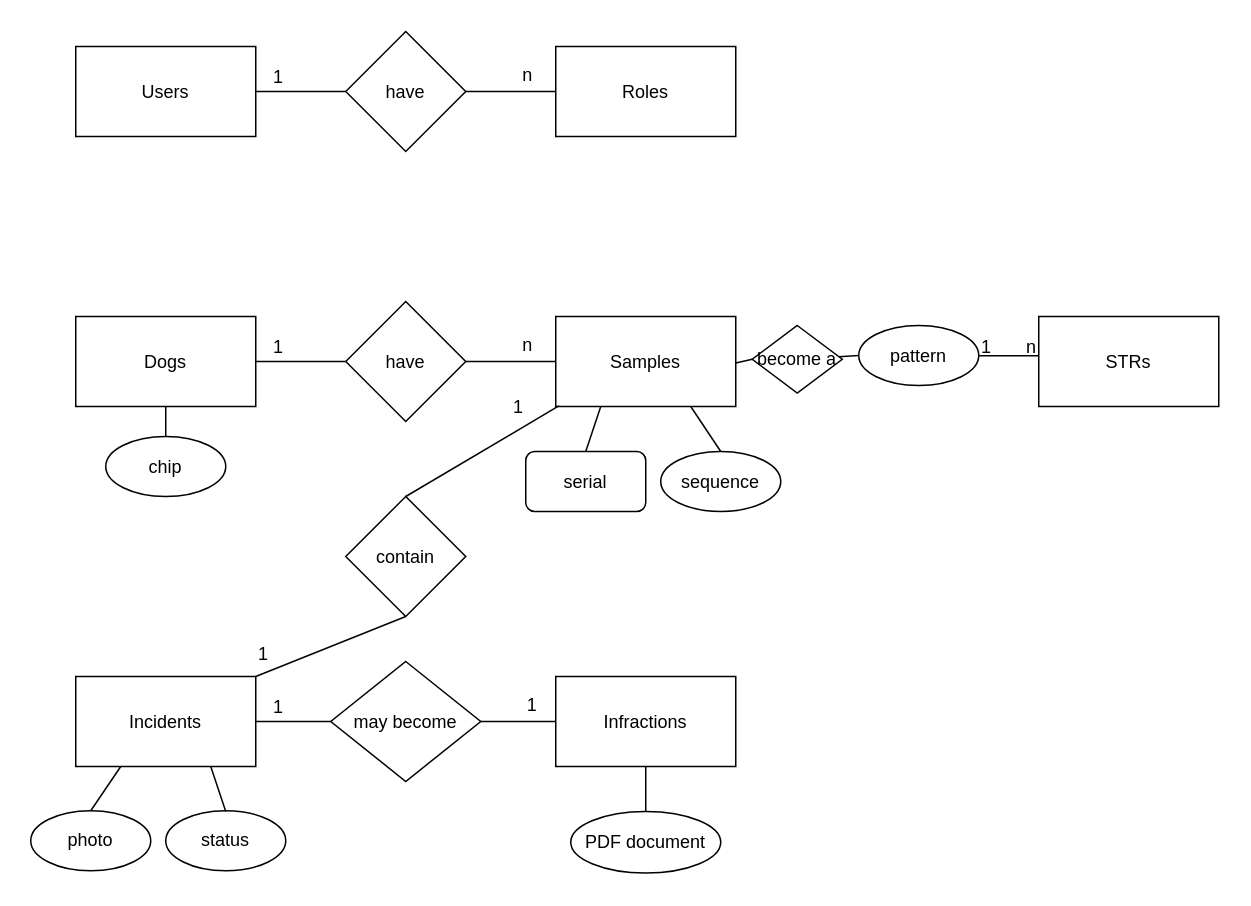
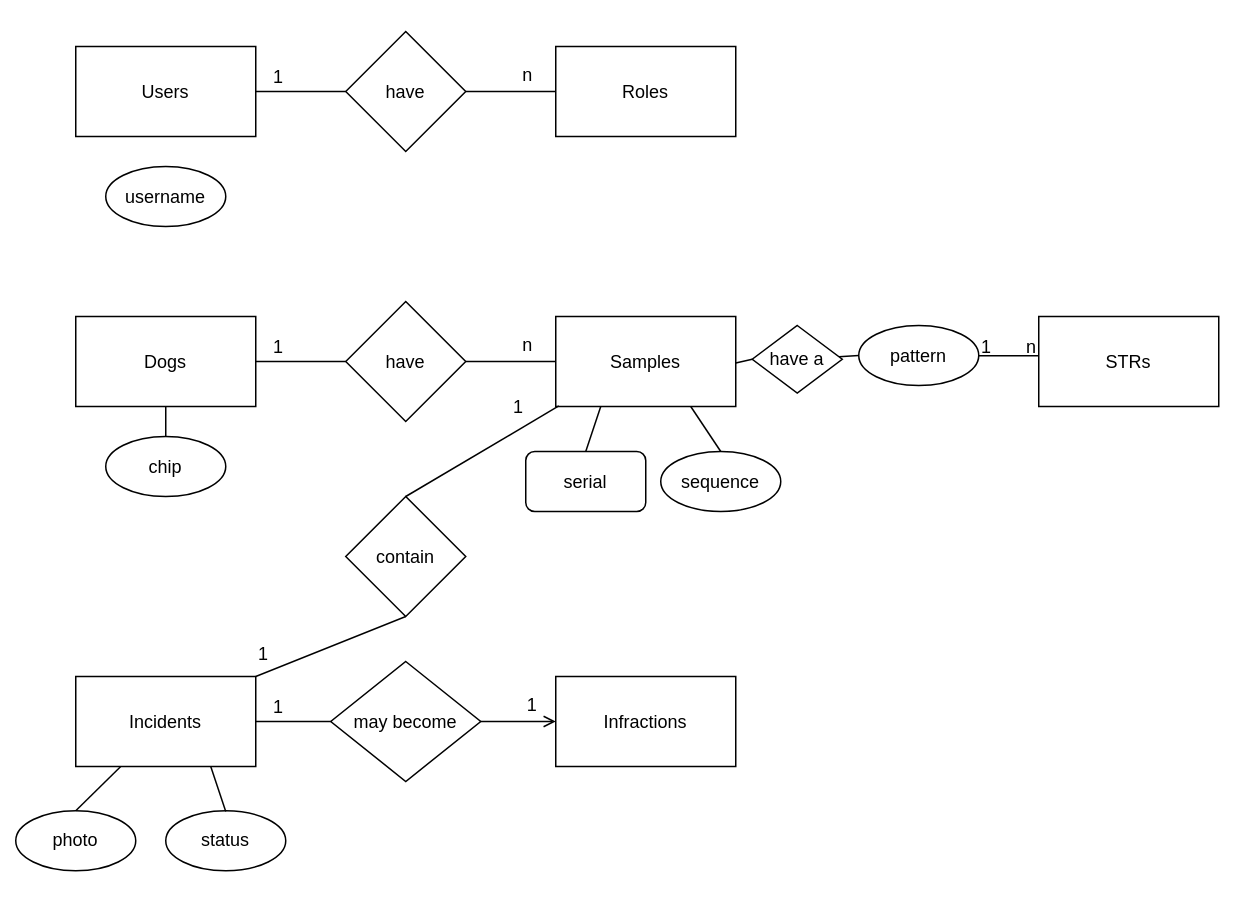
none -> (166, 197)
(797, 359) -> (797, 359)
(549, 722) -> (548, 722)
(646, 790) -> none
(91, 841) -> (76, 841)
(646, 842) -> none
